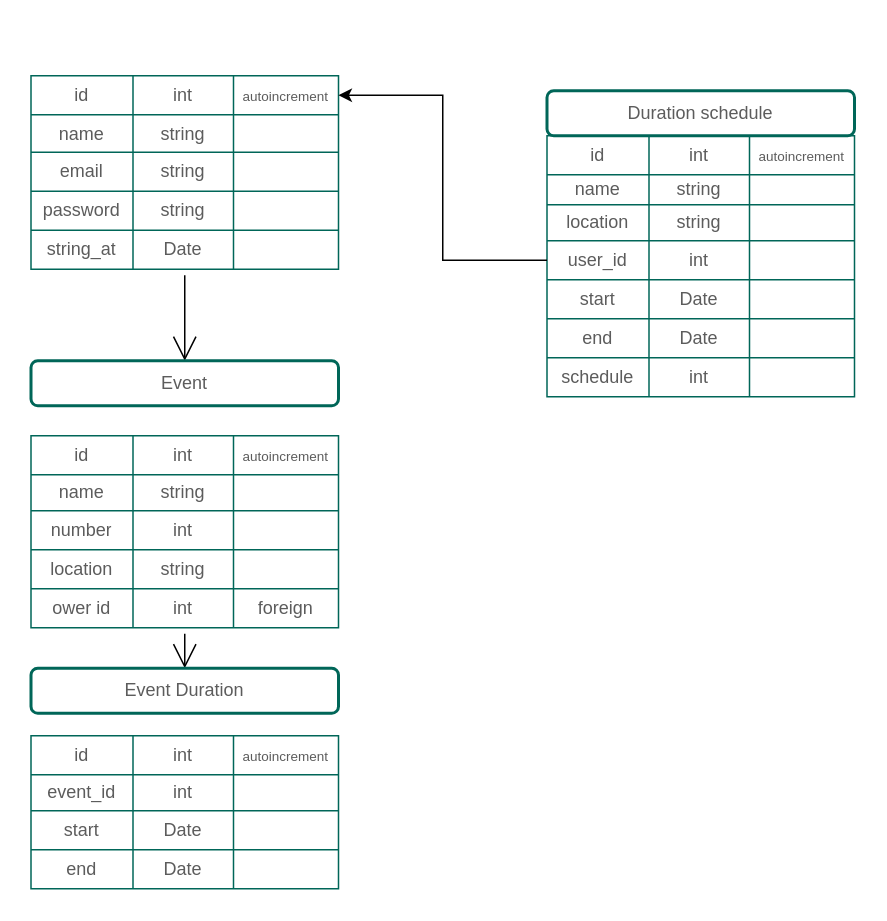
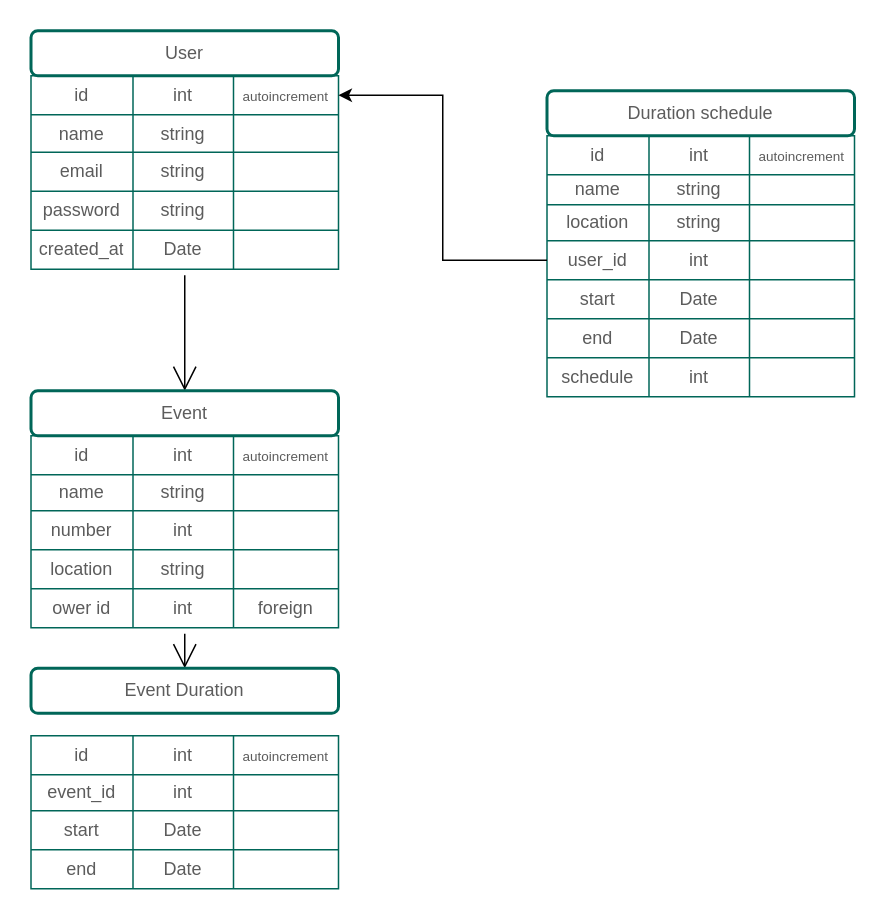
none -> (185, 53)
(82, 250) -> (82, 250)
(185, 383) -> (185, 413)
